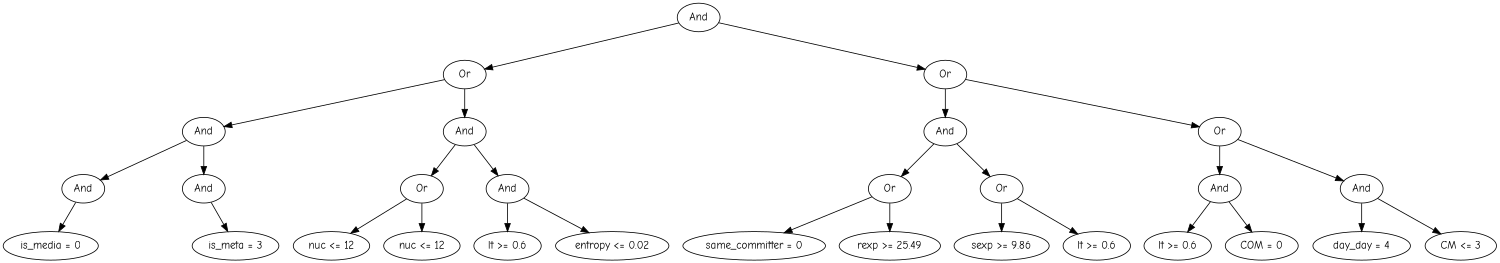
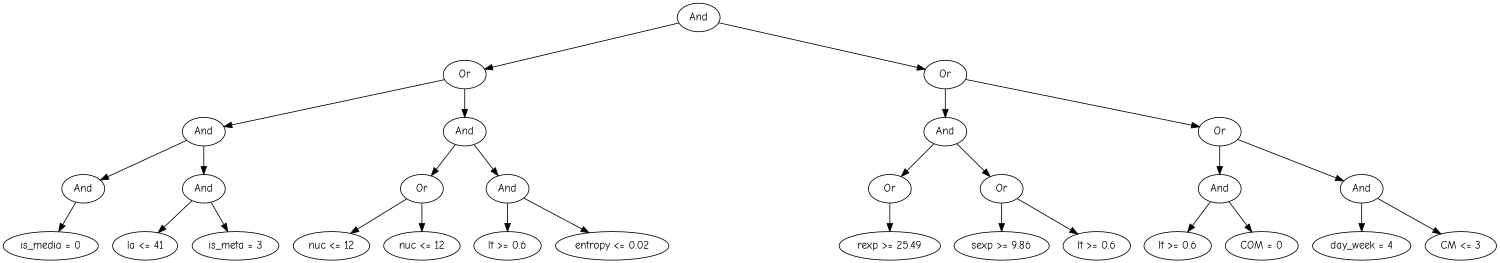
none -> (145, 246)
(754, 246) -> none
(1362, 246) -> (1362, 246)
